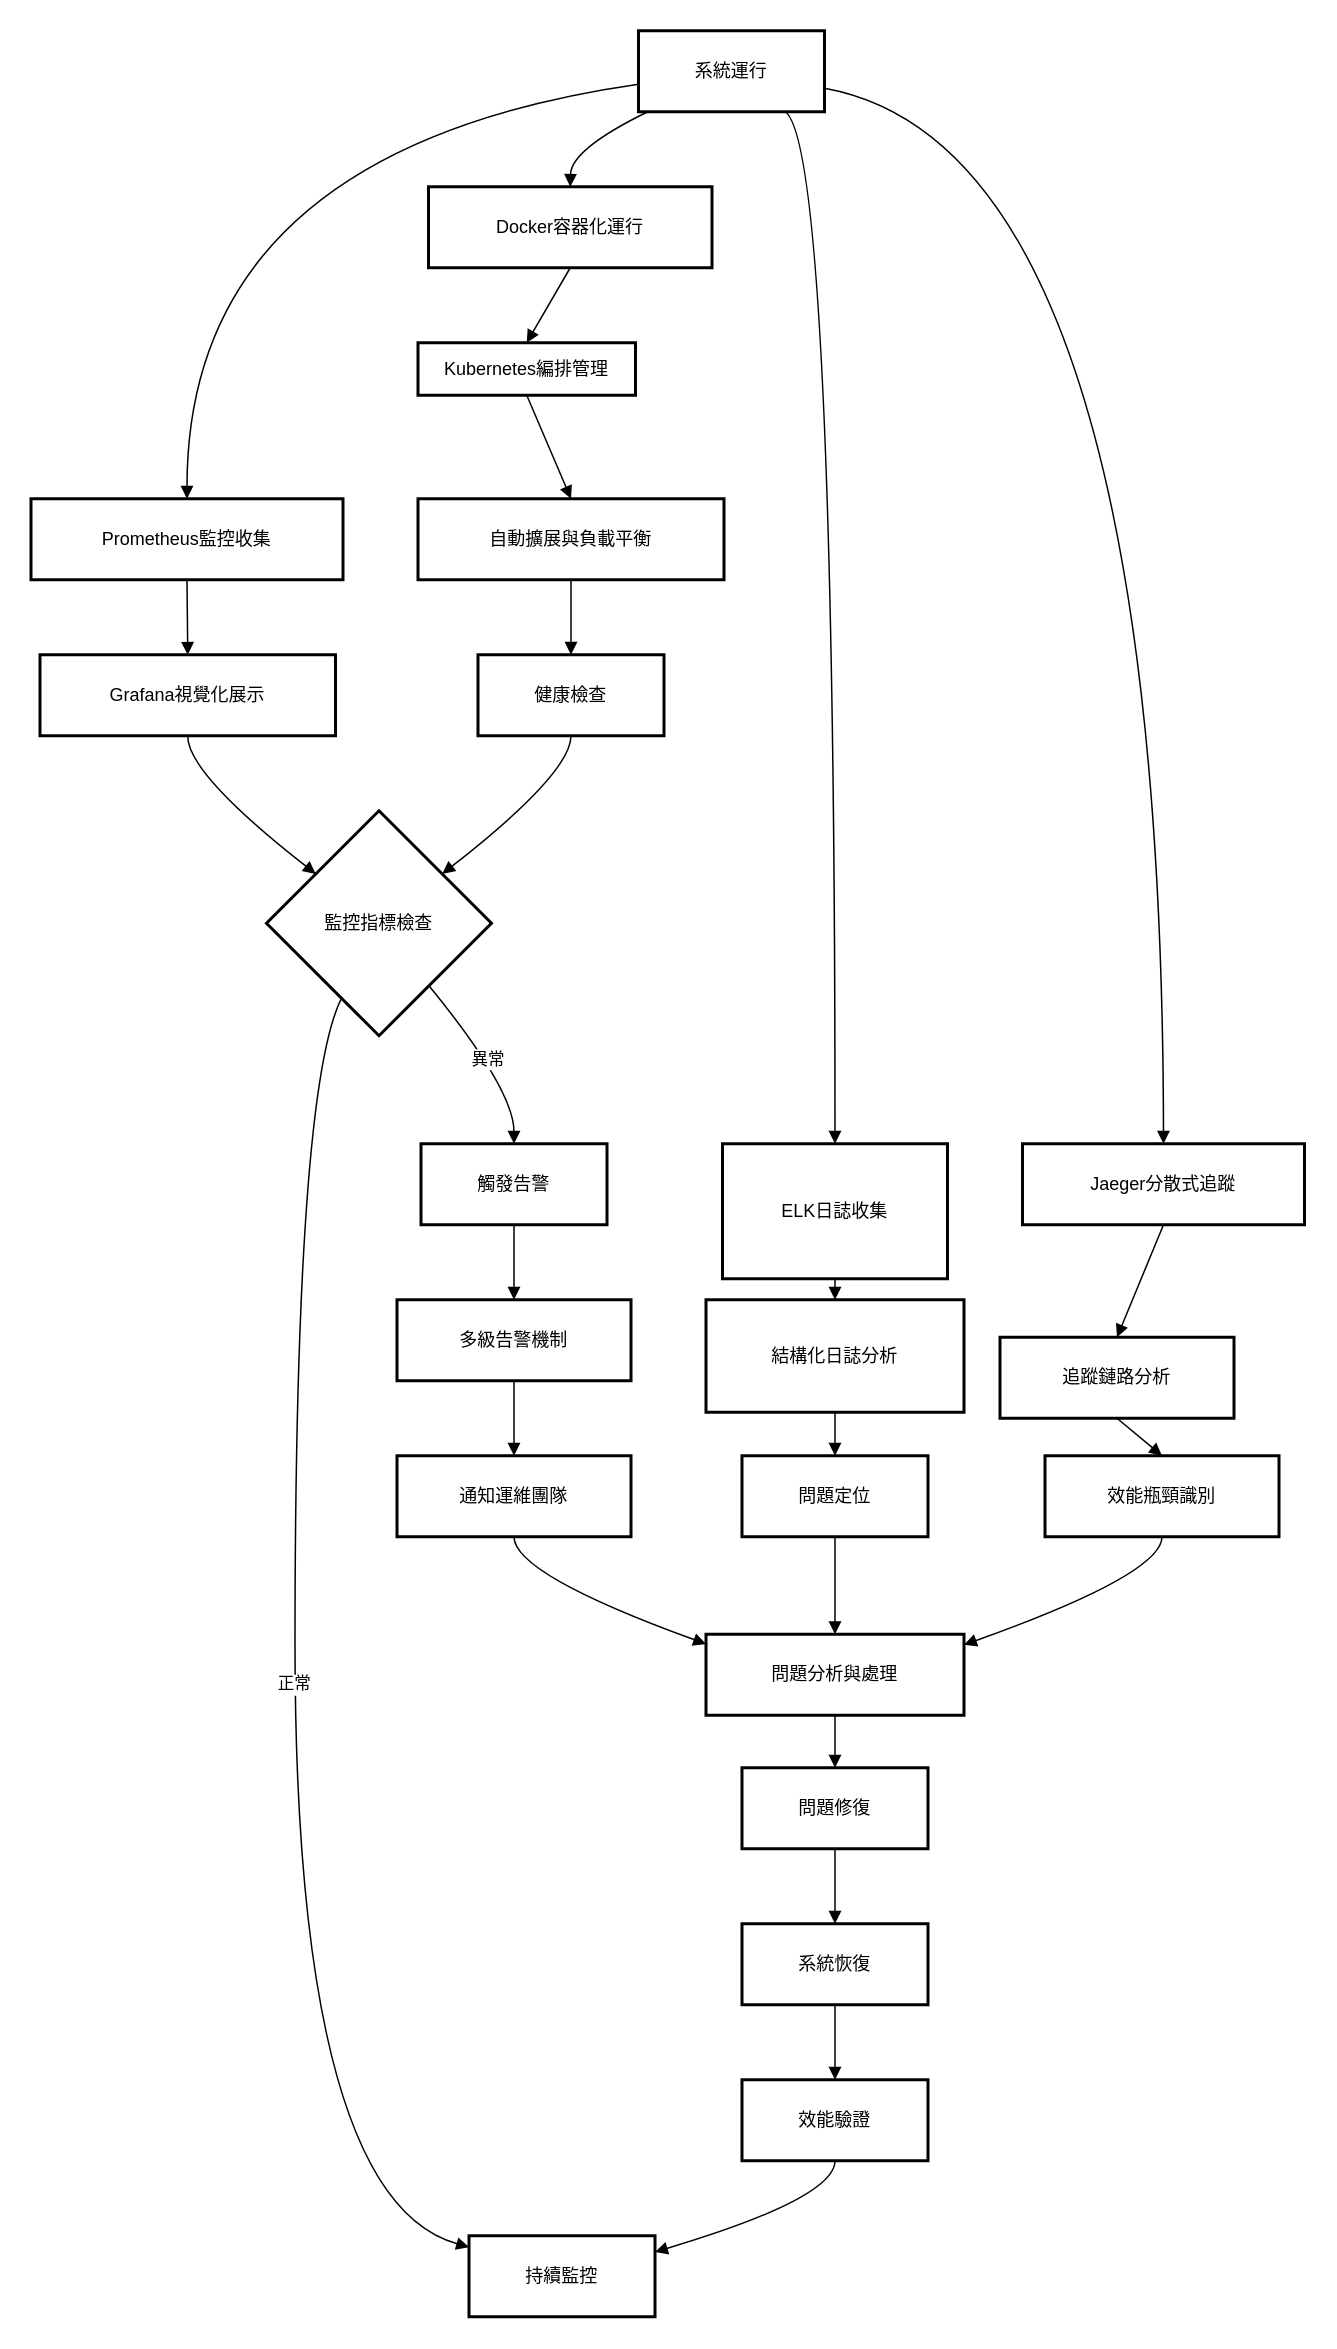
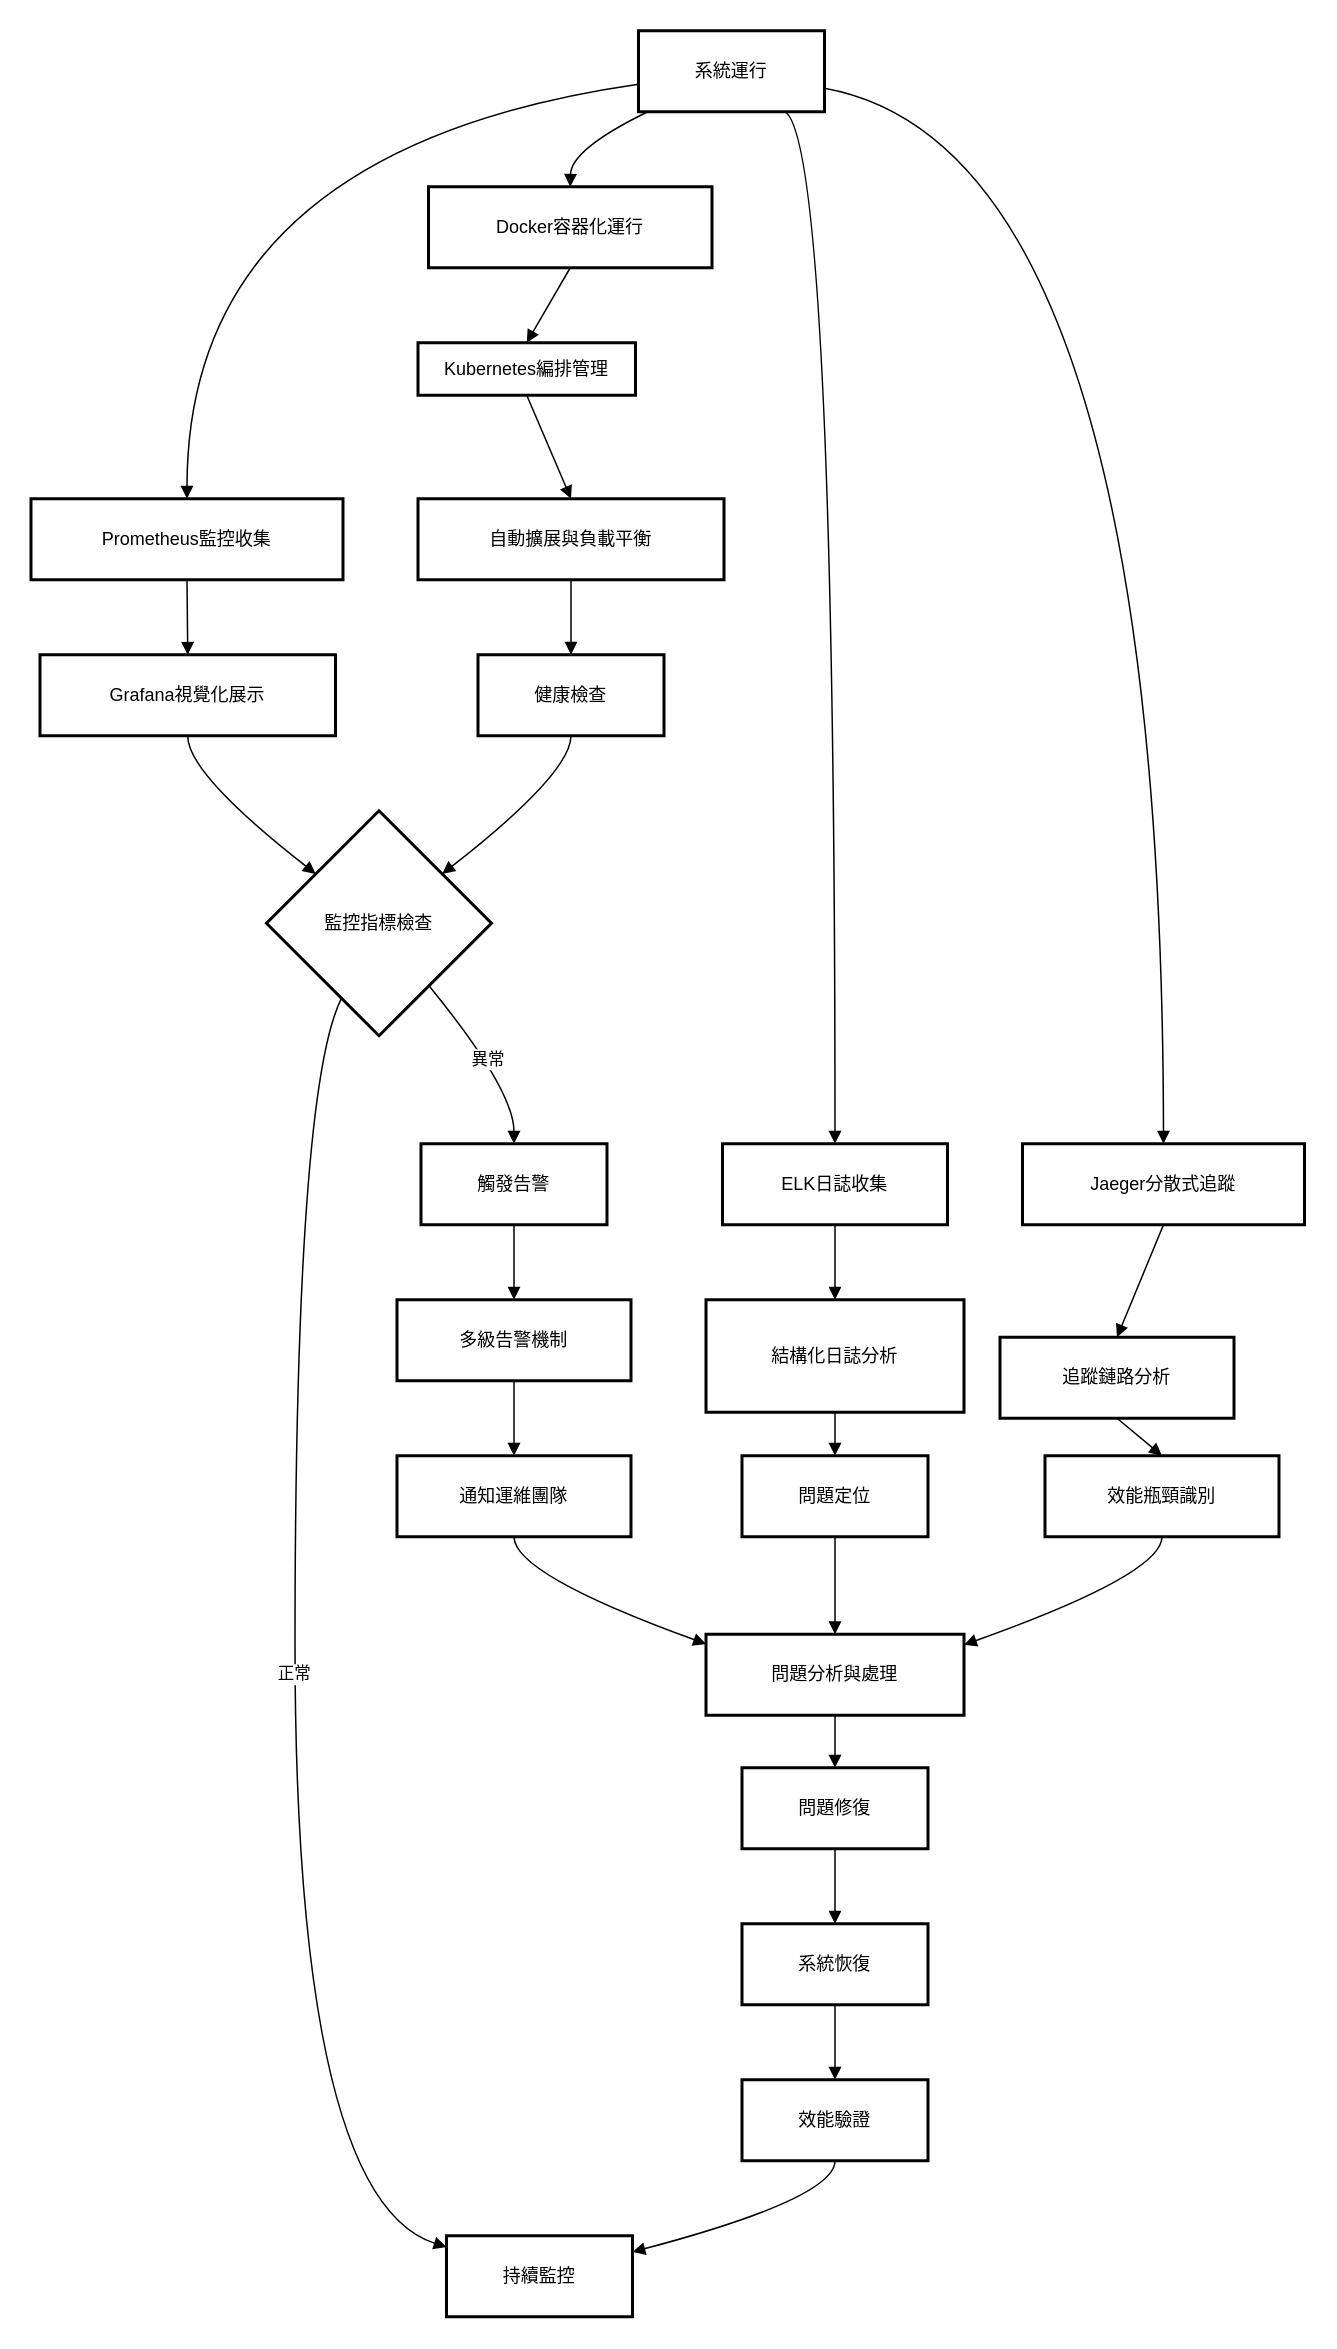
(835, 1211) -> (835, 1184)
(562, 2276) -> (539, 2276)
